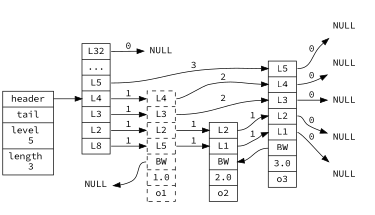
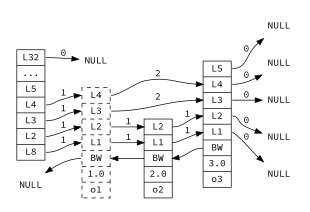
(186, 72) -> none
(28, 133) -> none
(161, 146) -> (96, 142)
none -> (131, 158)
